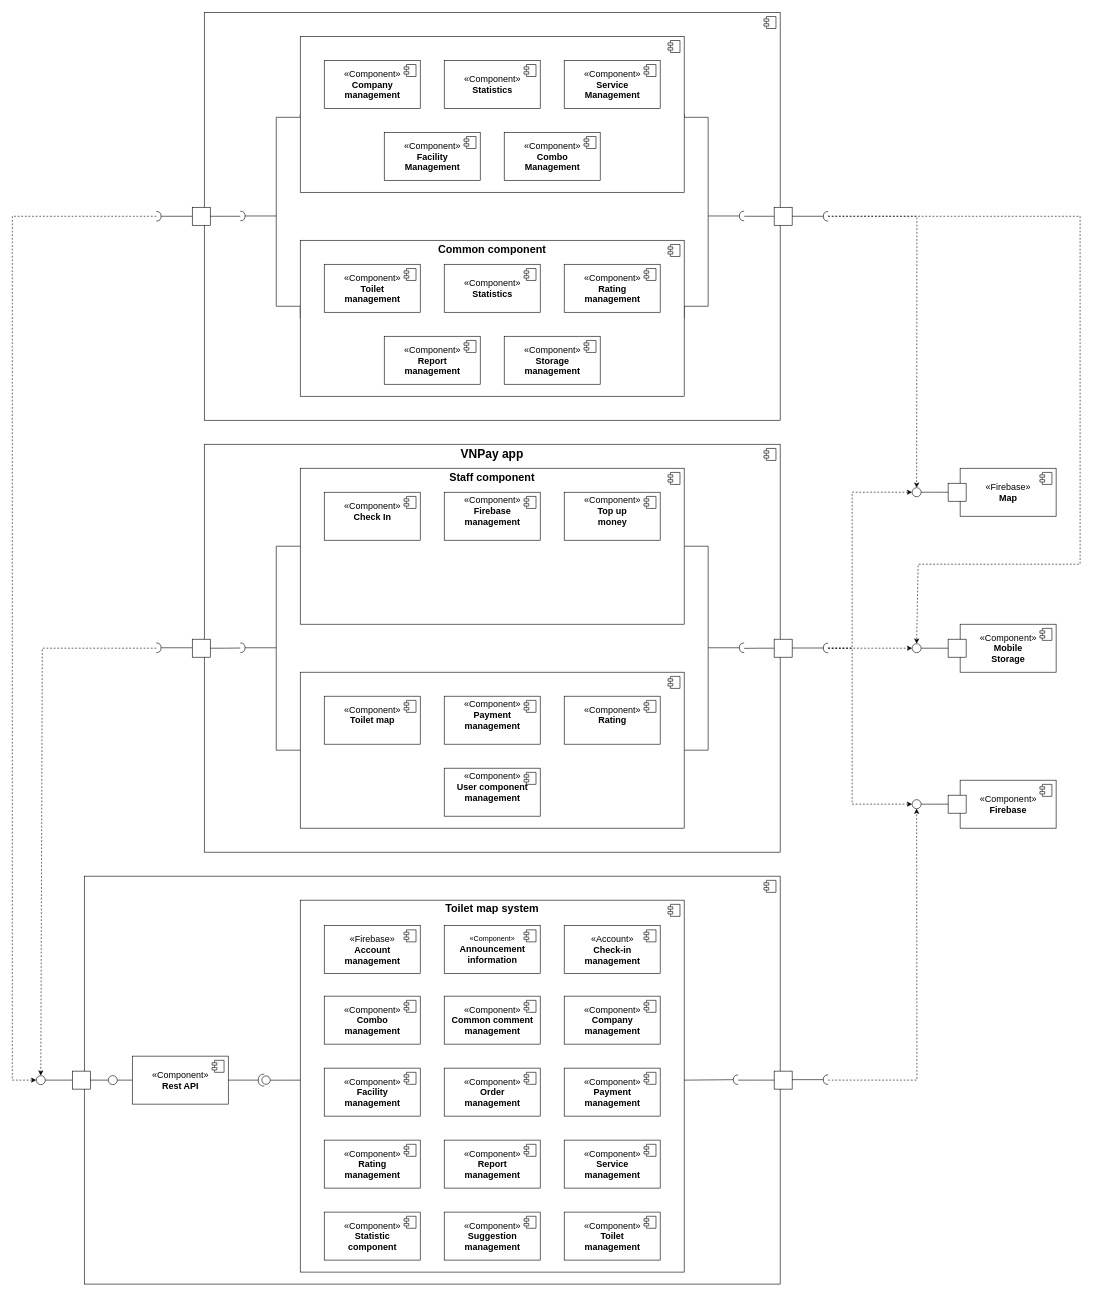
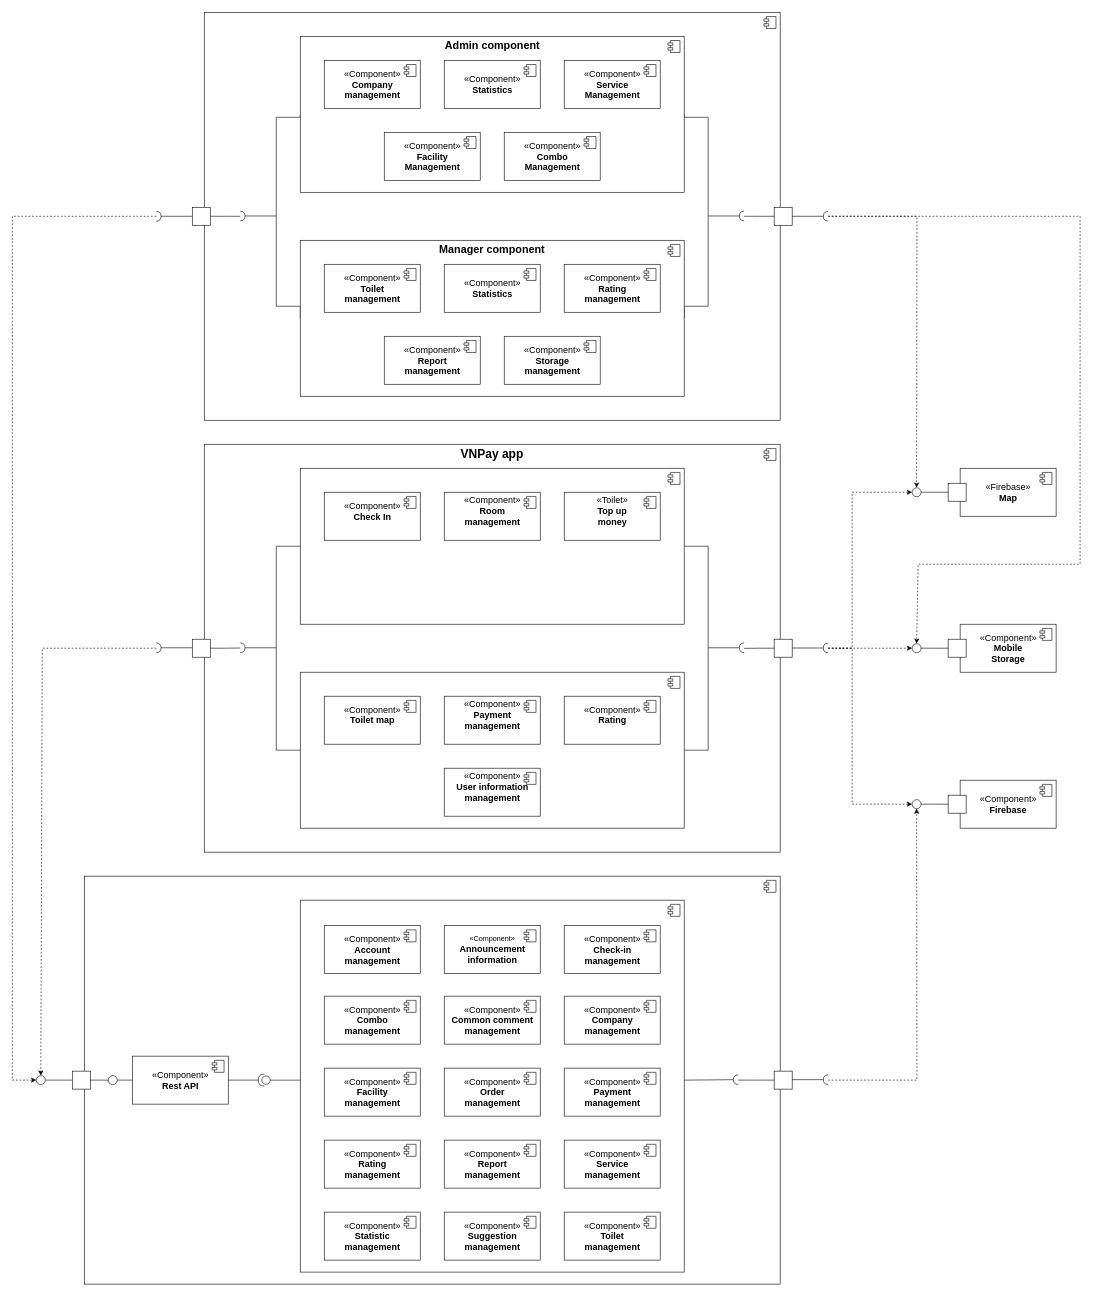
none -> (492, 45)
(492, 249) -> (492, 249)
(492, 477) -> none
(493, 516) -> (493, 516)
(613, 516) -> (613, 516)
(493, 792) -> (493, 792)
(492, 909) -> none
(373, 950) -> (373, 950)
(613, 950) -> (613, 950)
(373, 1236) -> (373, 1236)
